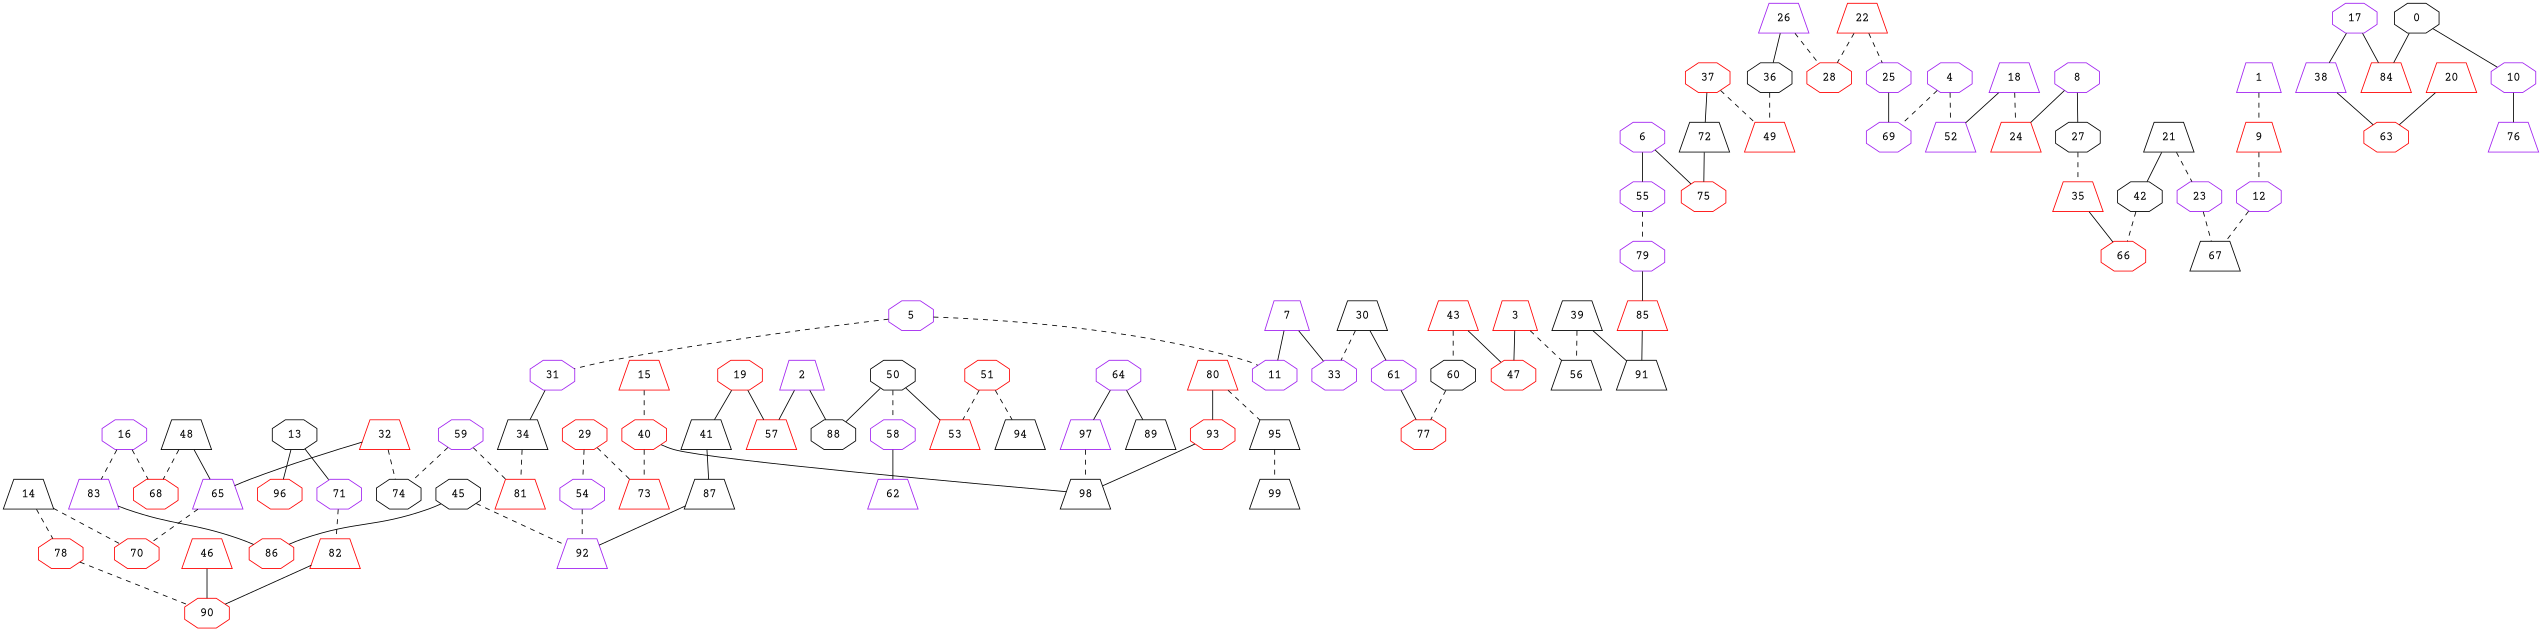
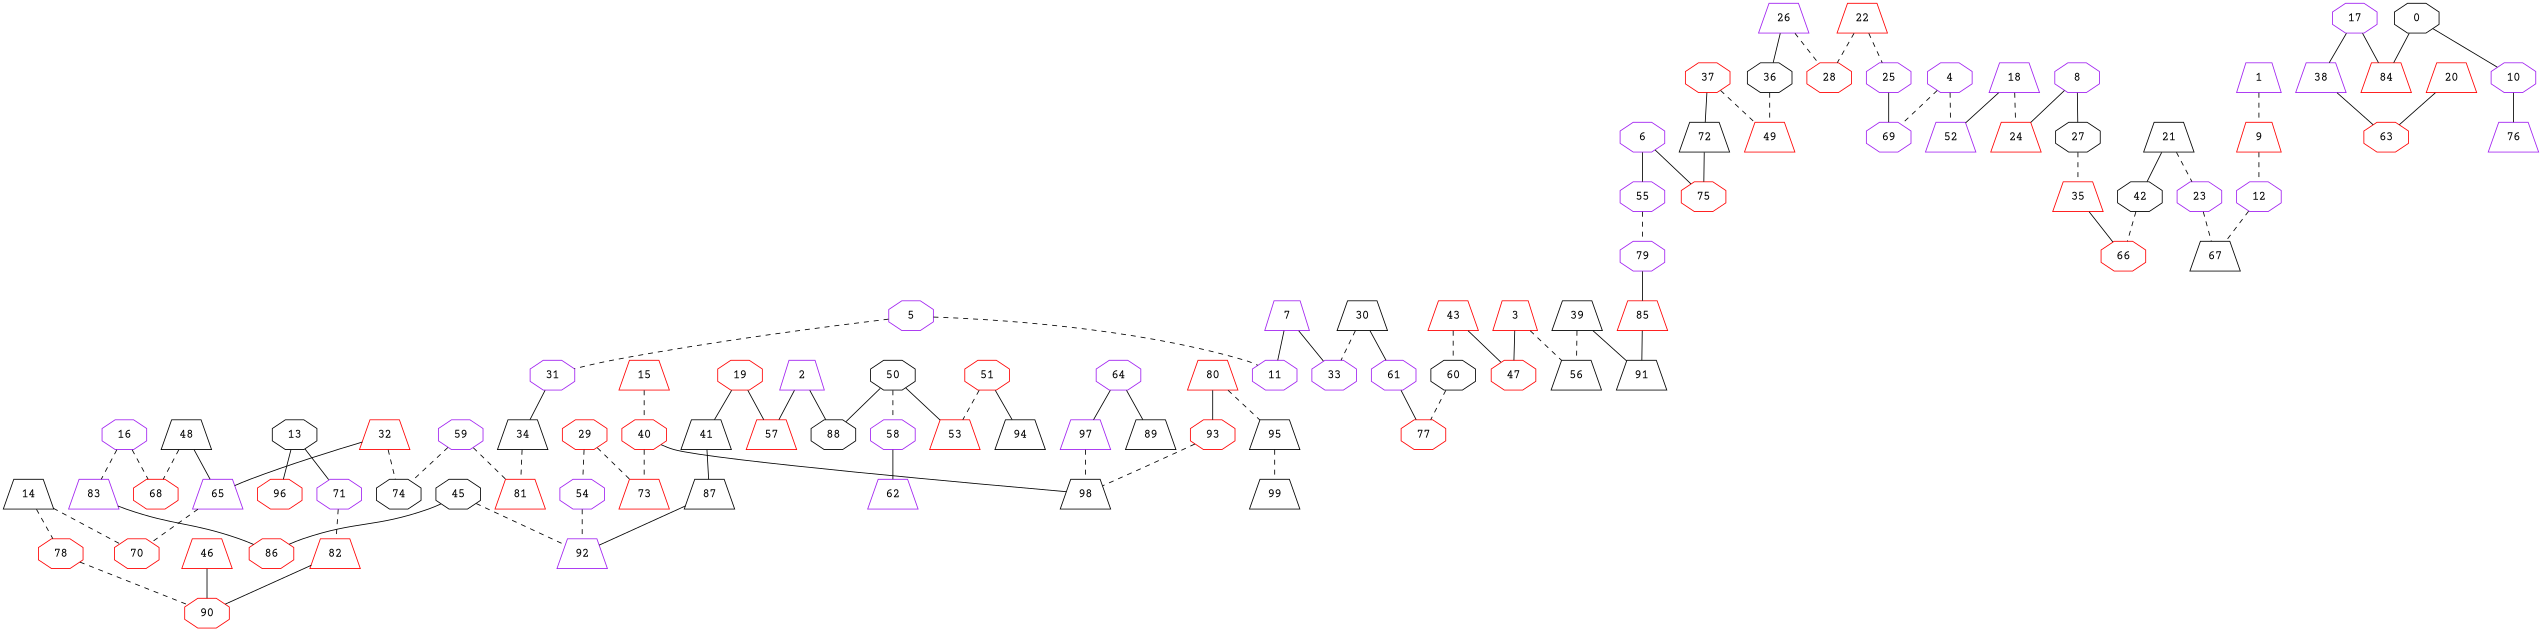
(1004, 405) -> (1004, 405)
(1149, 465) -> (1149, 465)
